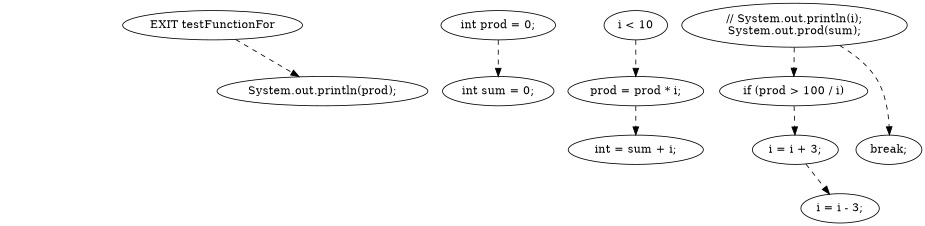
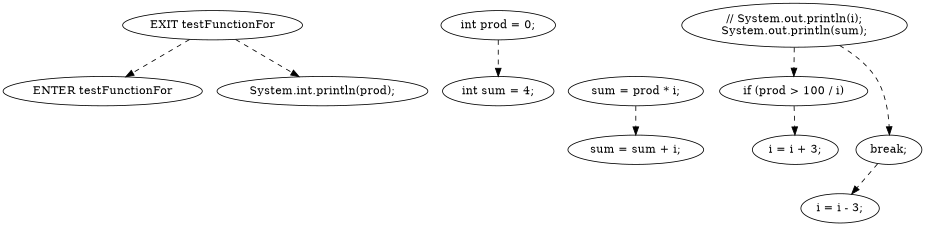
(636, 25) -> none
(795, 25) -> (795, 25)
none -> (103, 91)
(322, 91) -> (322, 91)
(498, 91) -> (498, 91)
(636, 91) -> (636, 91)
(636, 150) -> (636, 150)
(815, 176) -> (867, 176)
